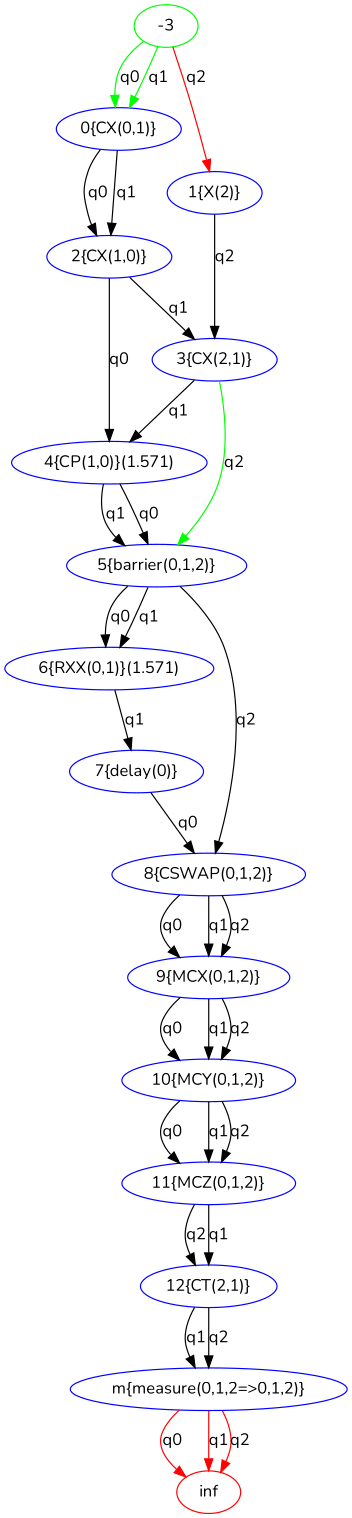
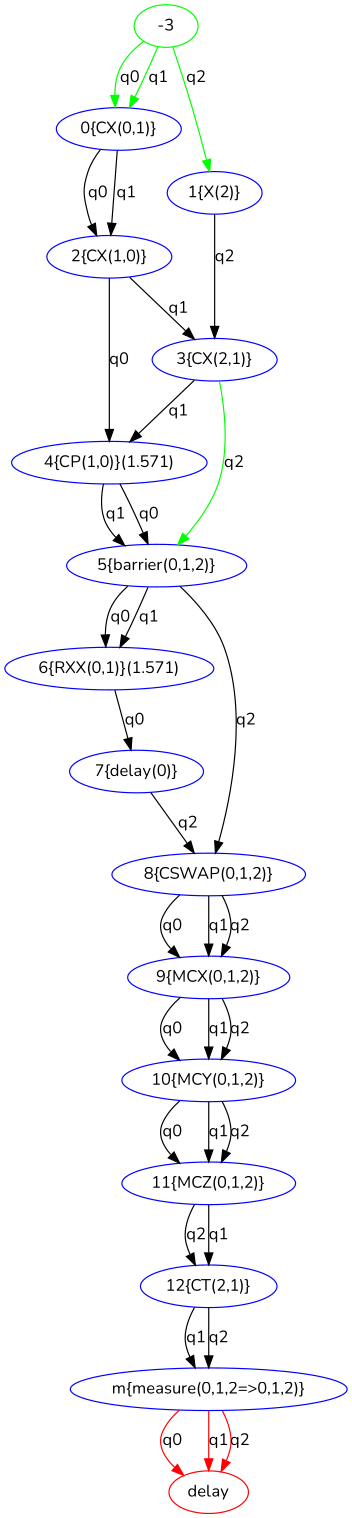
(191, 103) -> (191, 103)
(135, 720) -> (135, 720)
(188, 823) -> (188, 823)
(209, 1492) -> (209, 1492)
